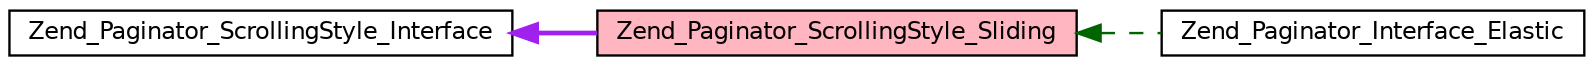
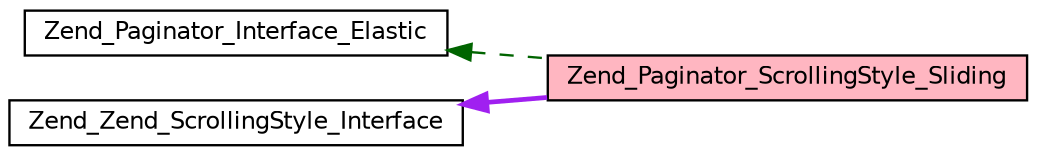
(261, 33) -> (236, 123)
(1131, 33) -> (509, 55)
